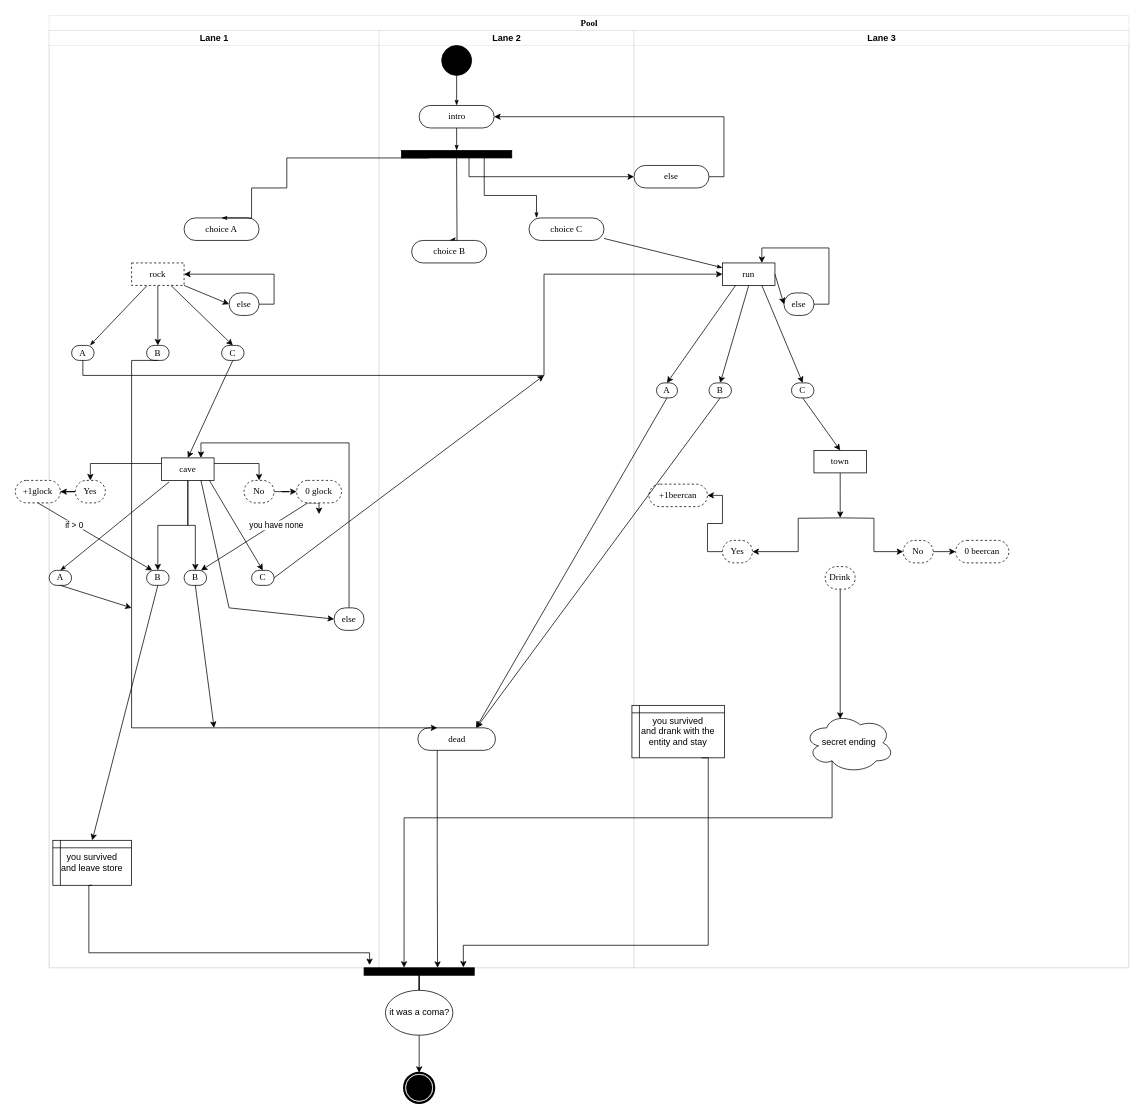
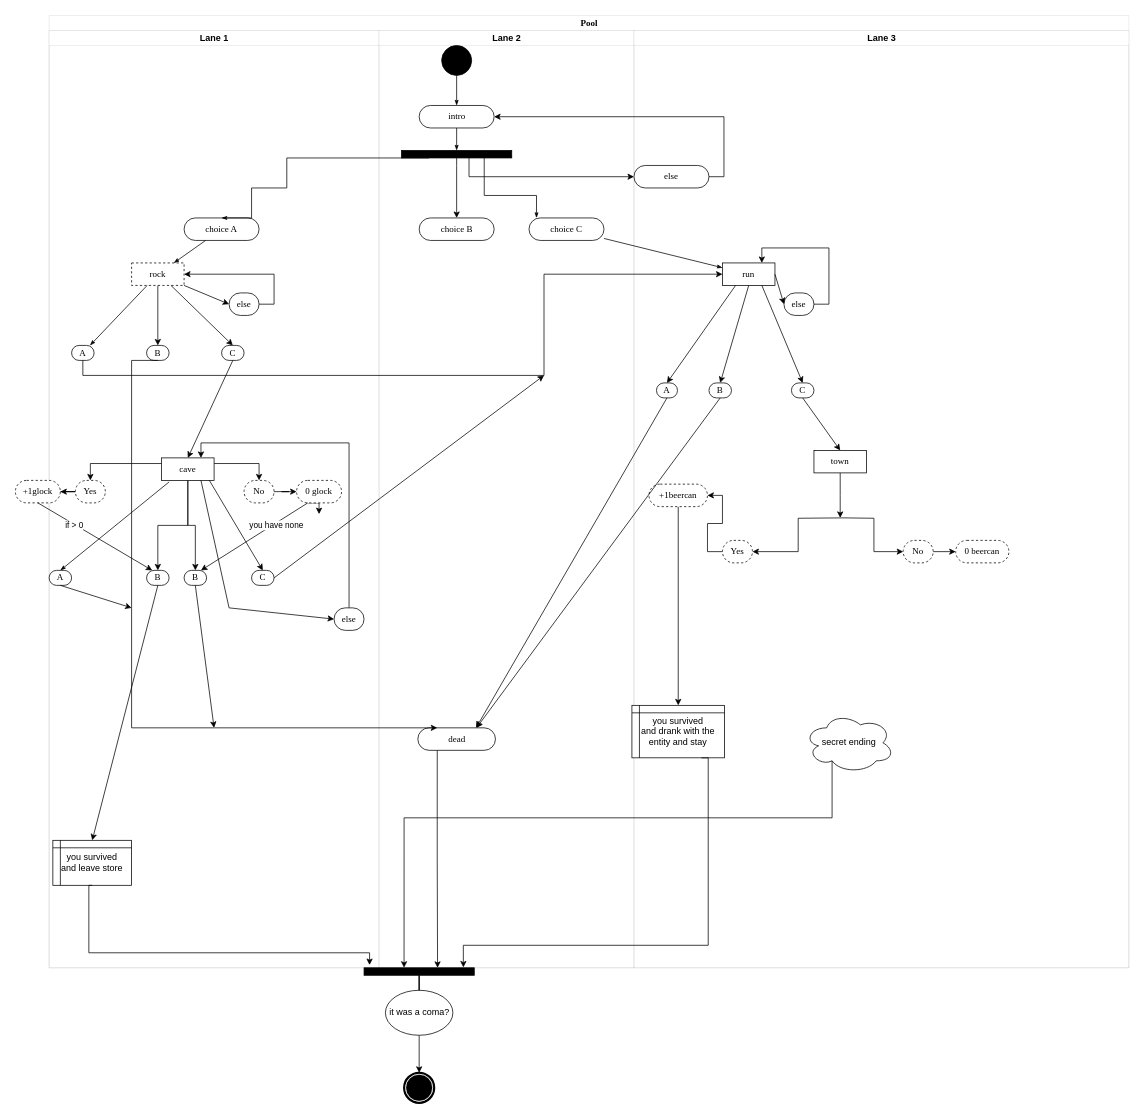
none -> (191, 250)
(449, 252) -> (457, 229)
(840, 578) -> none
none -> (678, 603)
(840, 652) -> none
